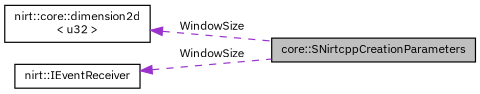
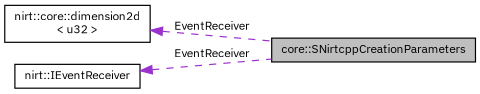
(211, 27) -> (211, 27)
(211, 54) -> (211, 54)
